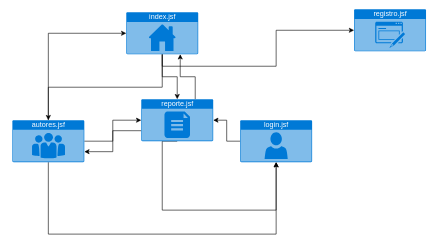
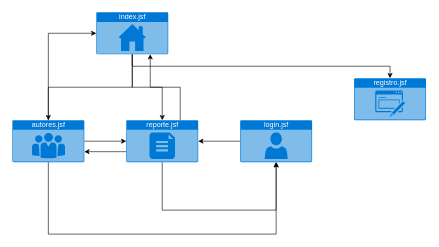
(390, 30) -> (390, 99)
(162, 33) -> (132, 33)
(177, 120) -> (162, 141)
